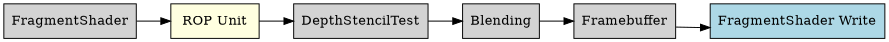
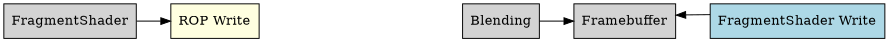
(215, 21) -> (215, 21)
(361, 21) -> none
(688, 27) -> (698, 15)
